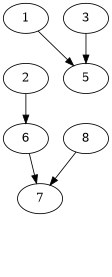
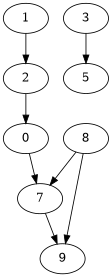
(53, 45) -> (26, 44)
(26, 139) -> (26, 139)
none -> (63, 259)
